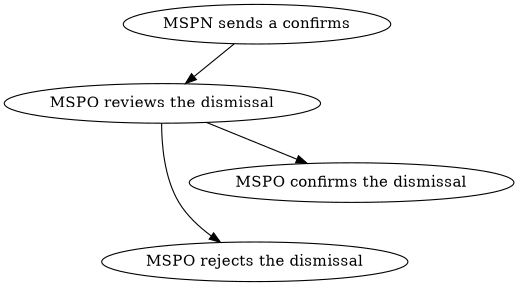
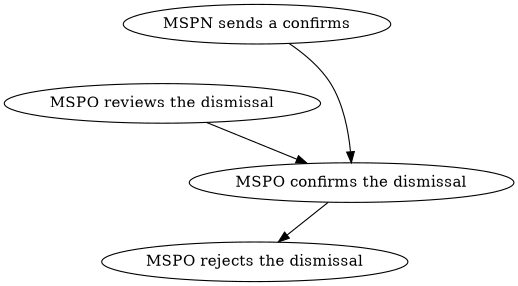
(214, 60) -> (334, 89)
(171, 186) -> (308, 219)
